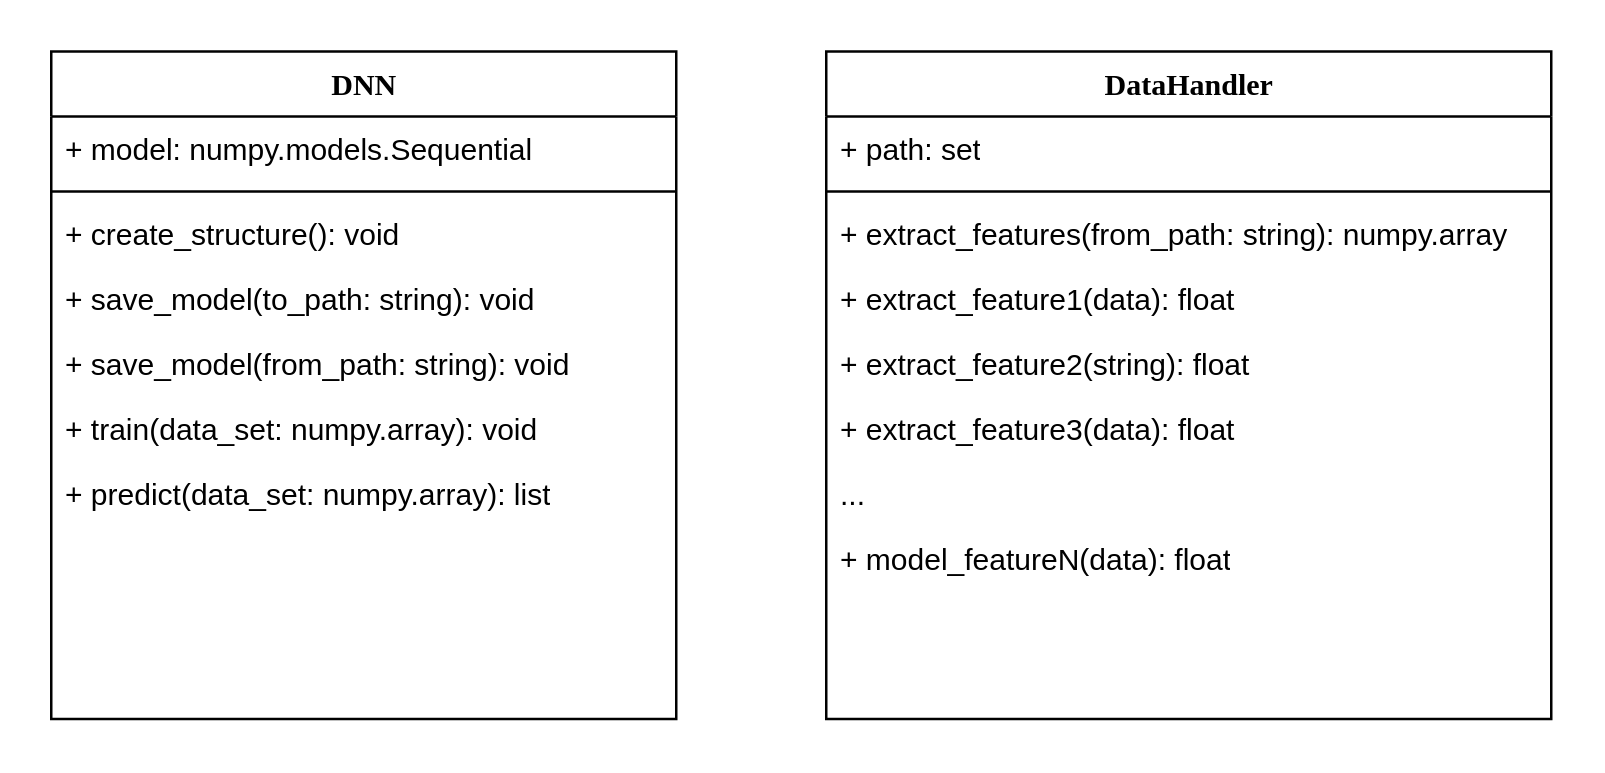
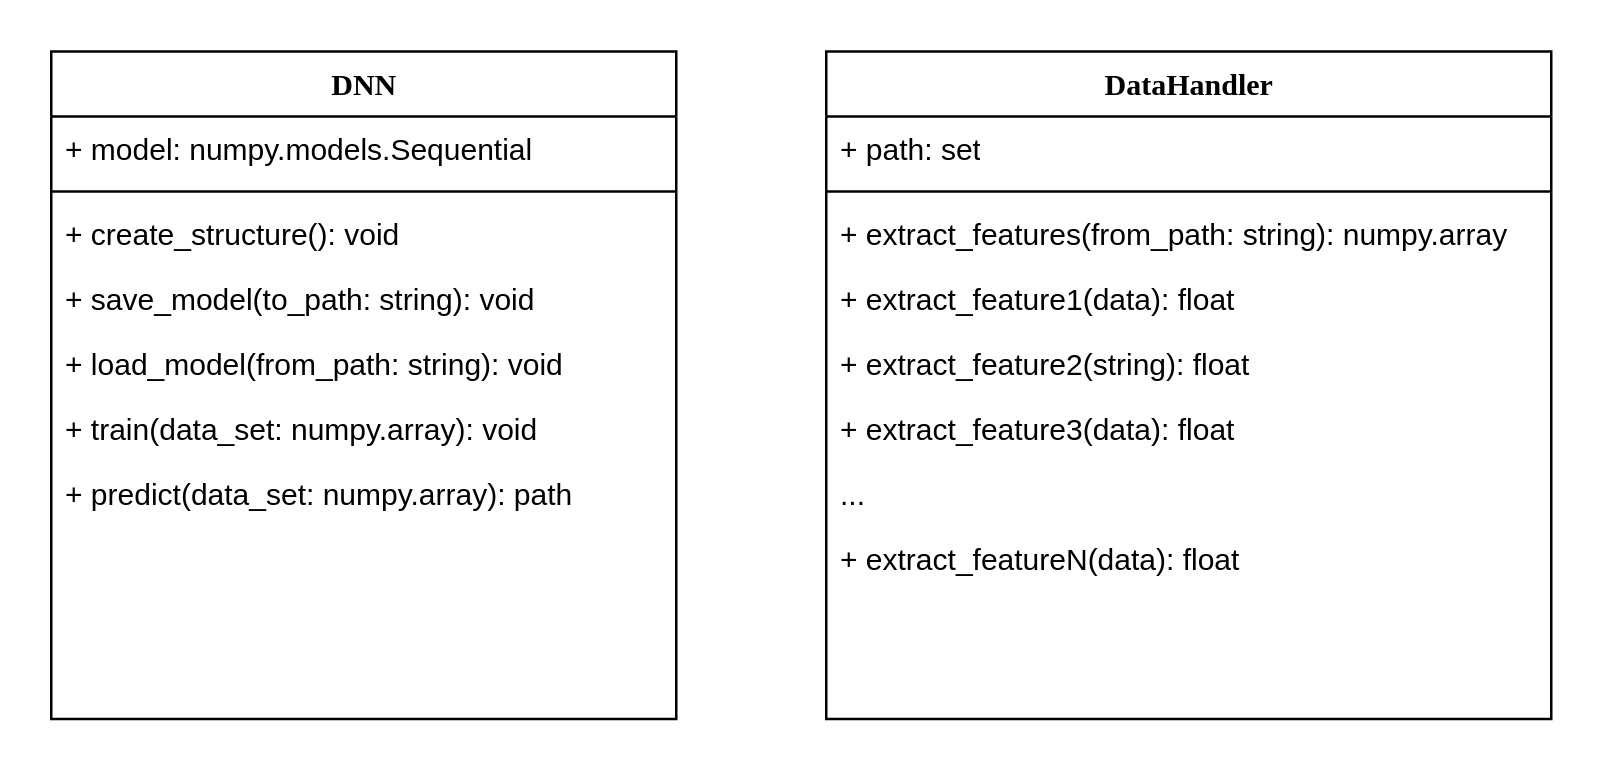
(346, 367) -> (342, 367)
(350, 497) -> (358, 497)
(1065, 562) -> (1086, 562)
